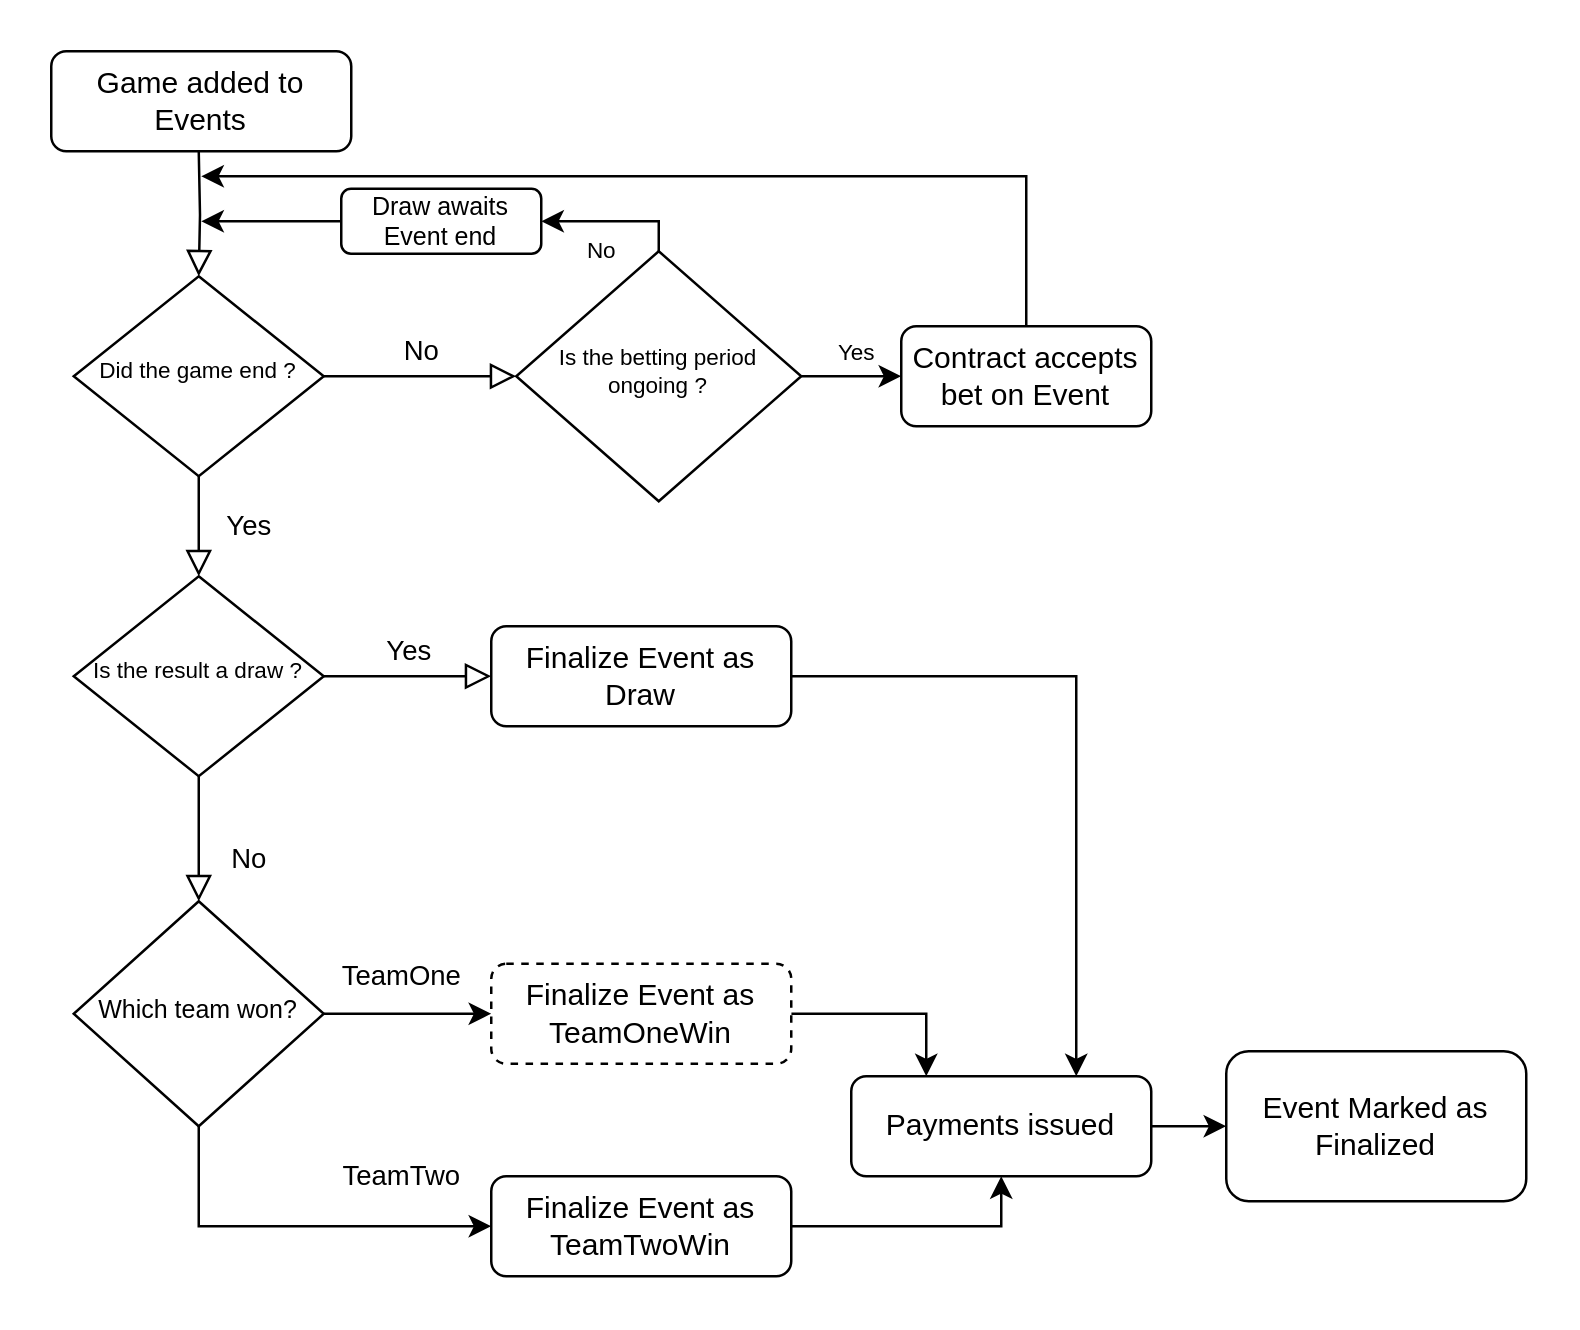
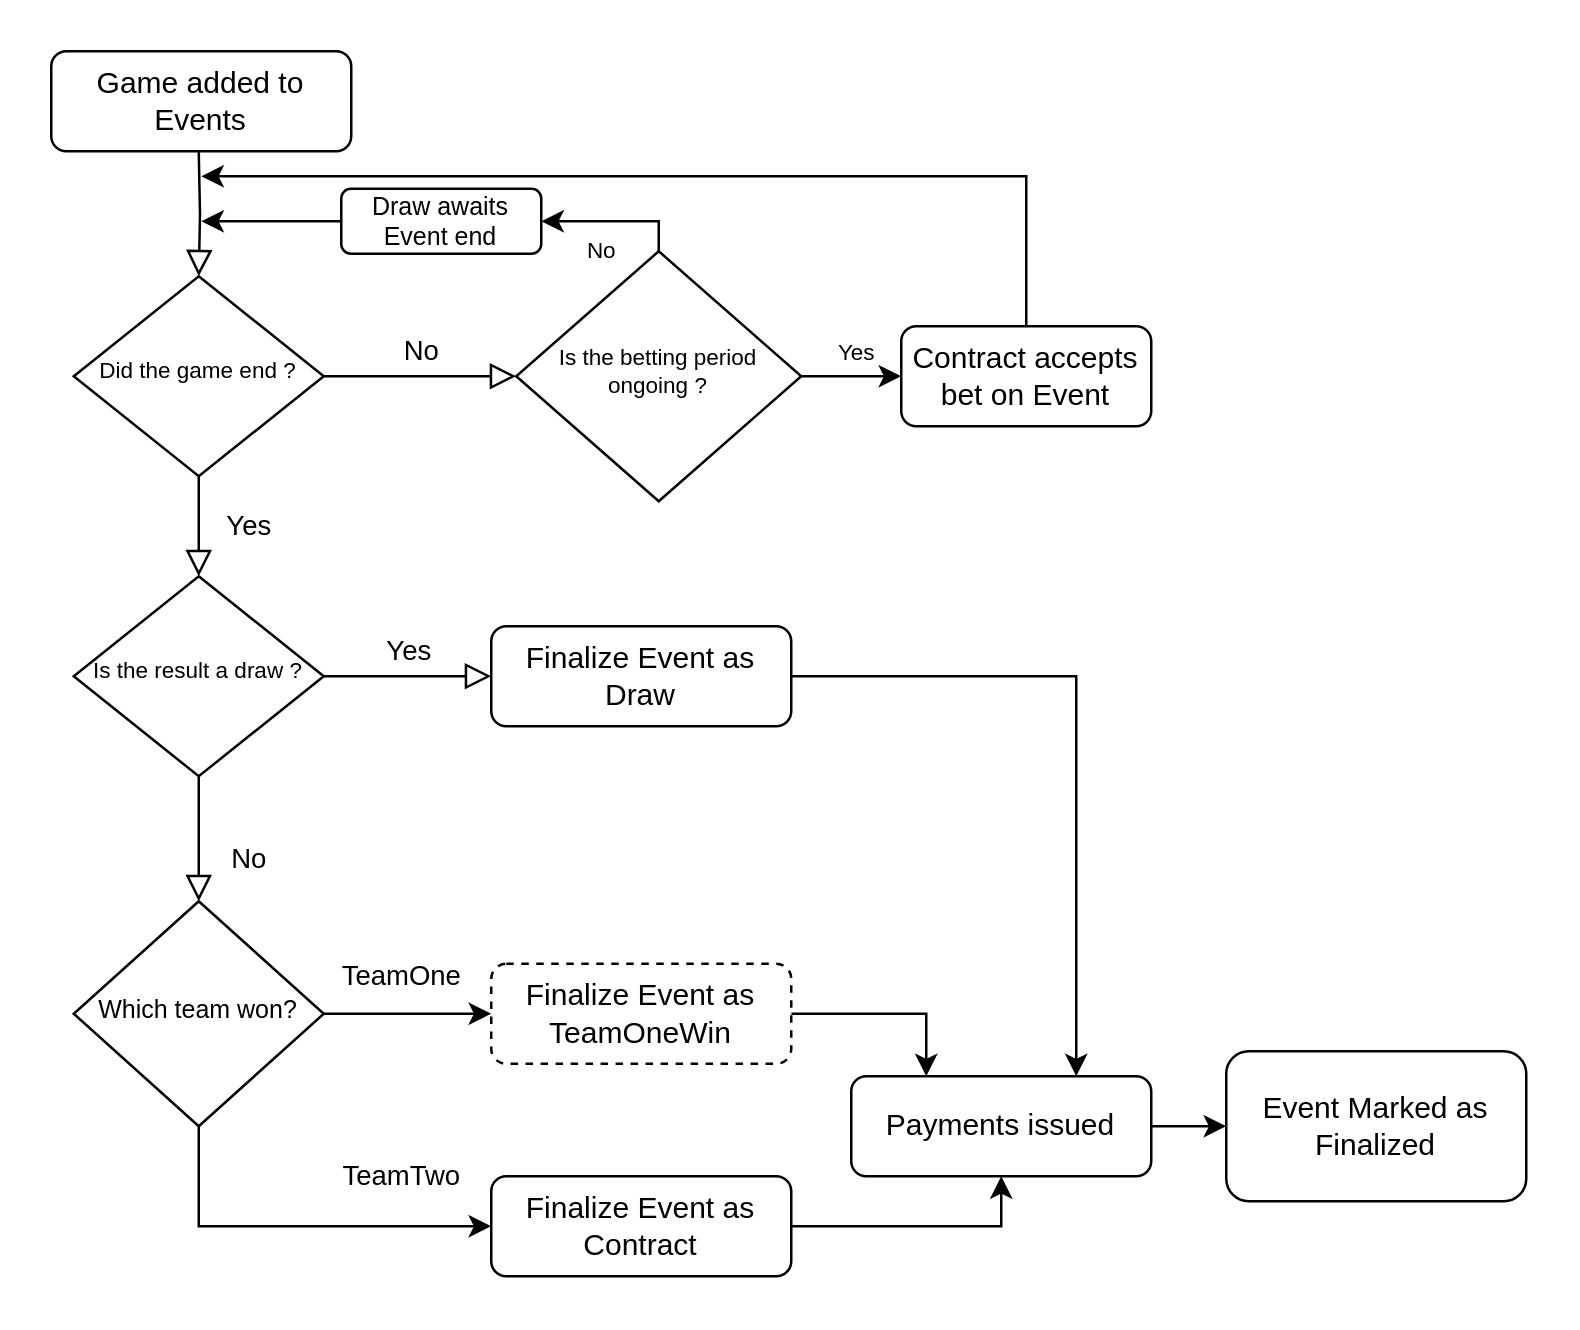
(641, 1226) -> (641, 1226)
